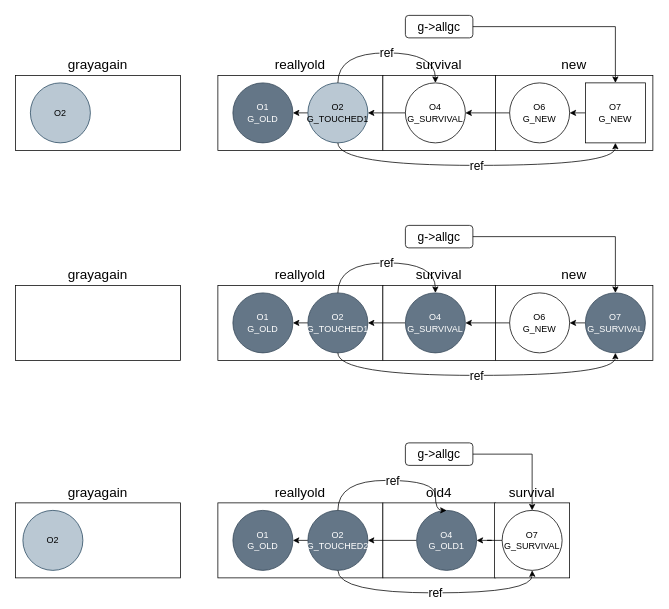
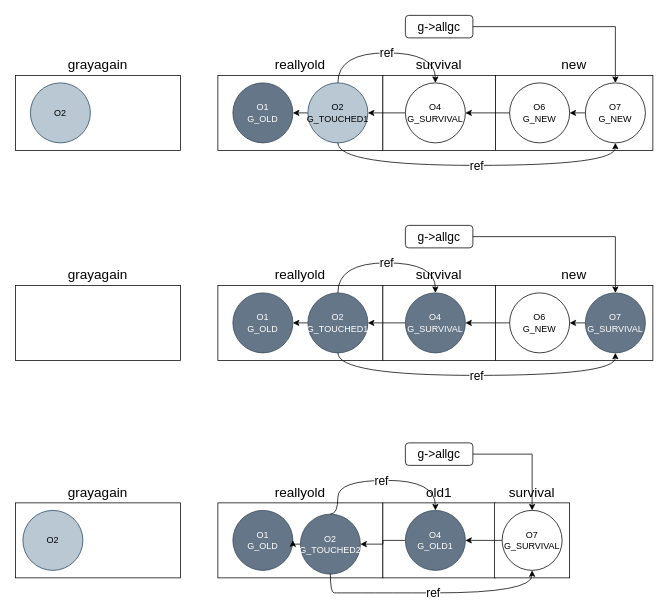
(615, 113) -> (615, 113)
(439, 495) -> (439, 495)
(338, 540) -> (330, 544)
(447, 540) -> (435, 540)
